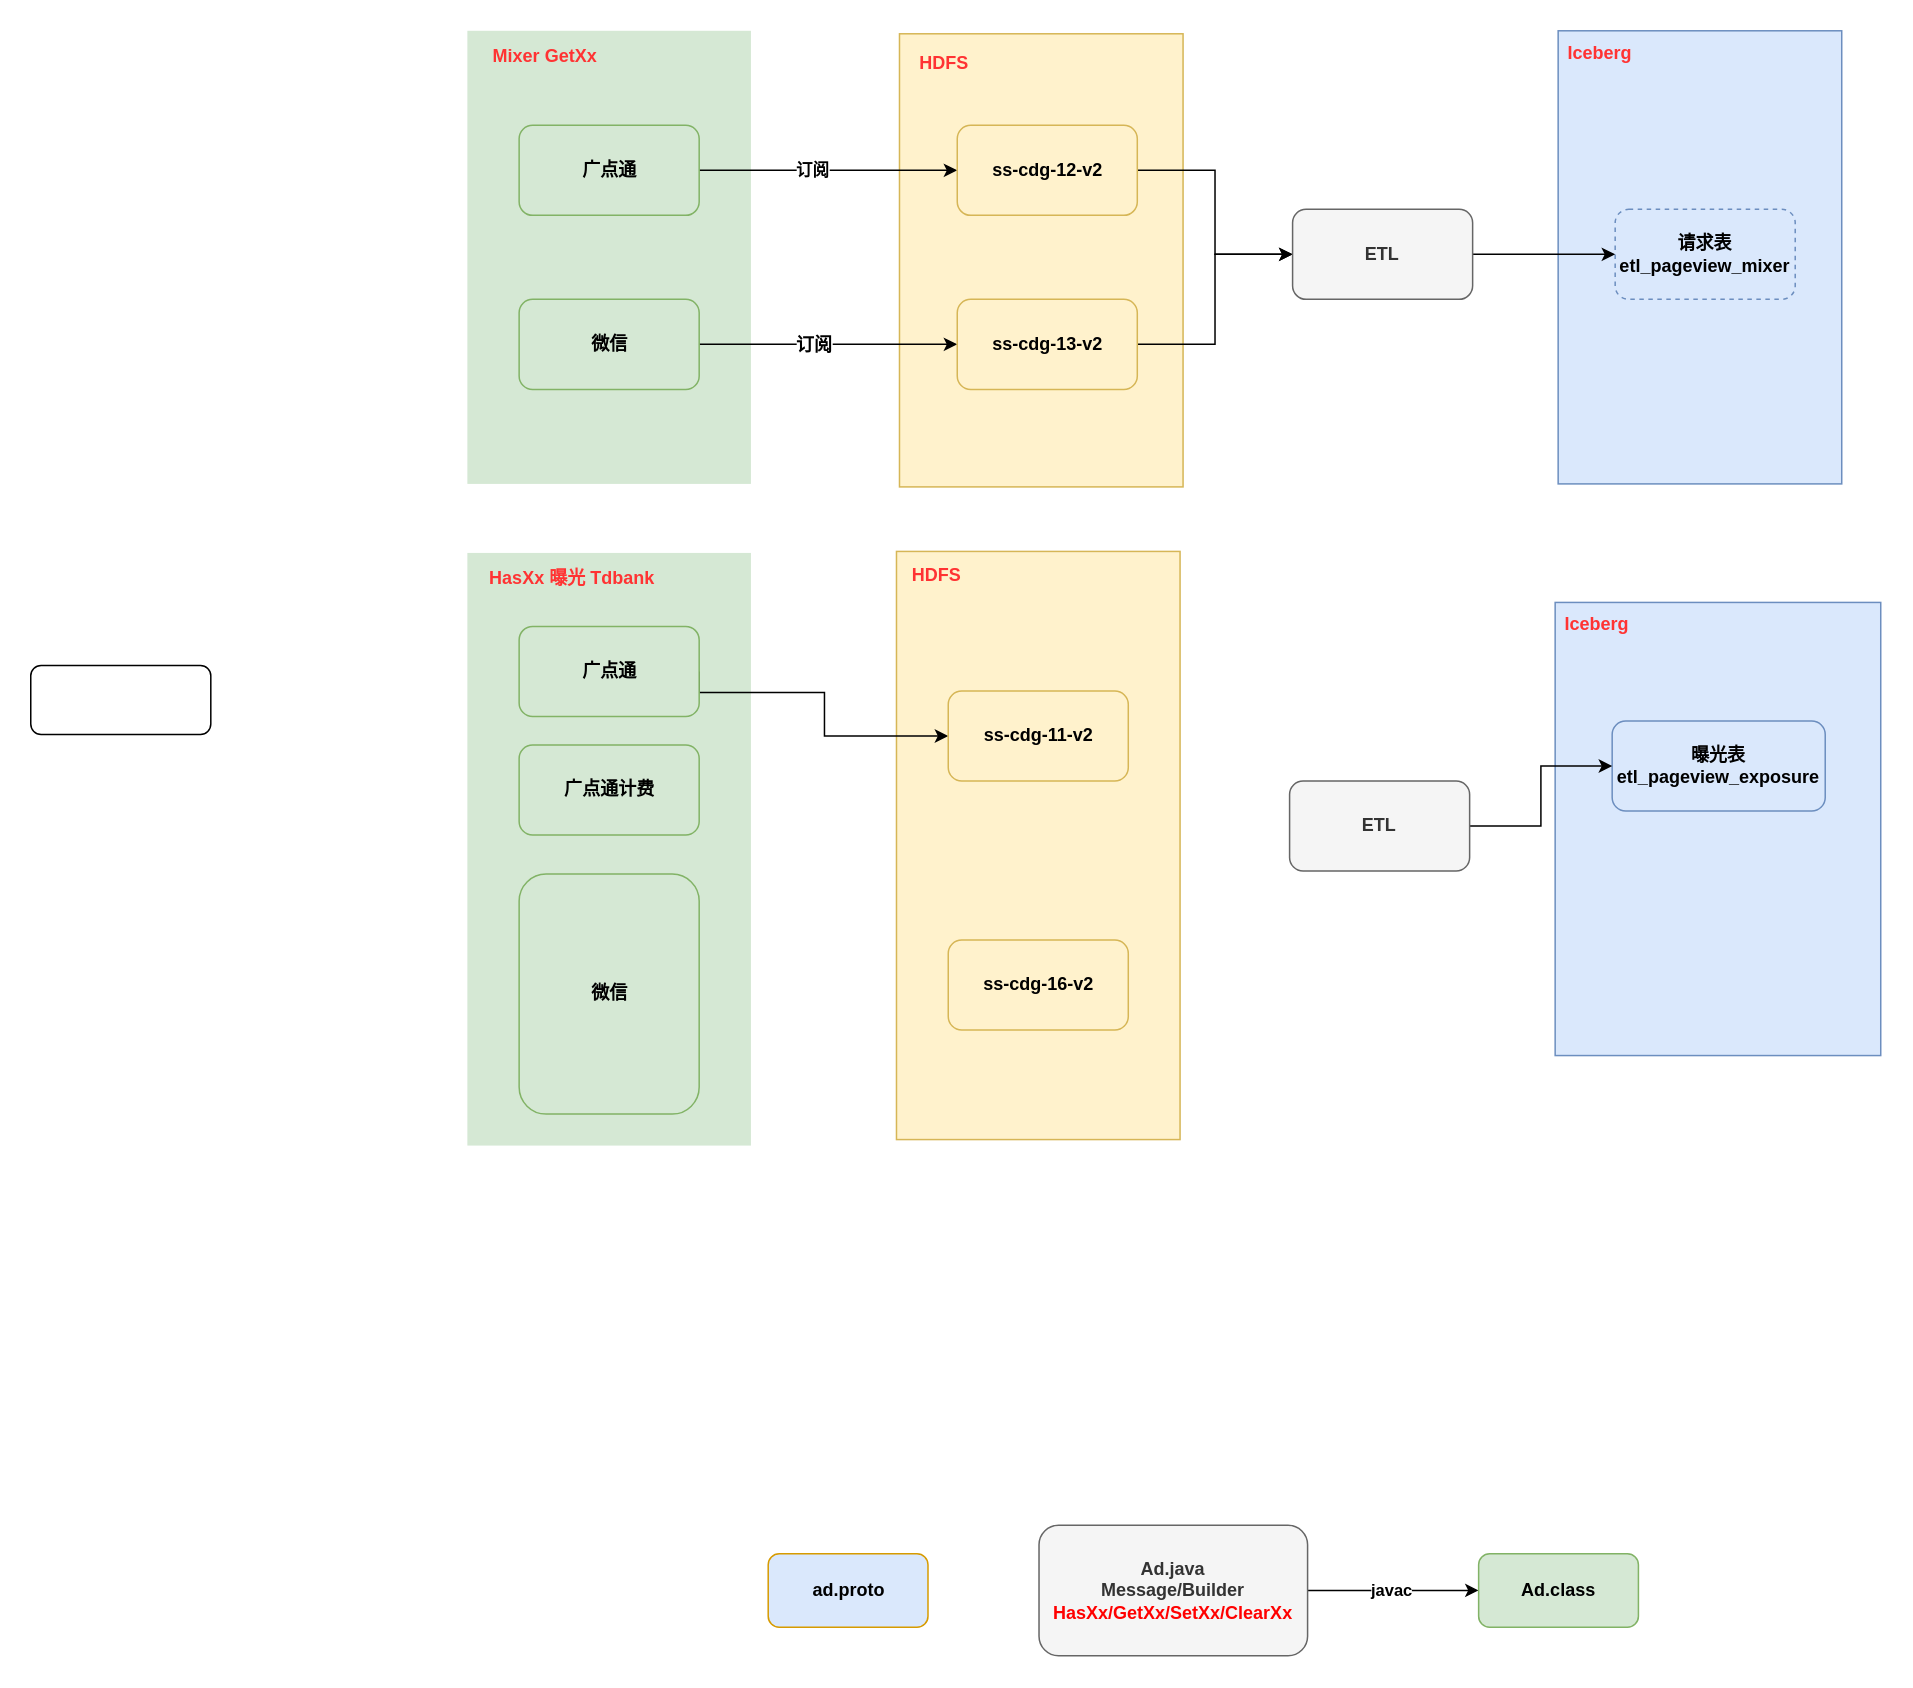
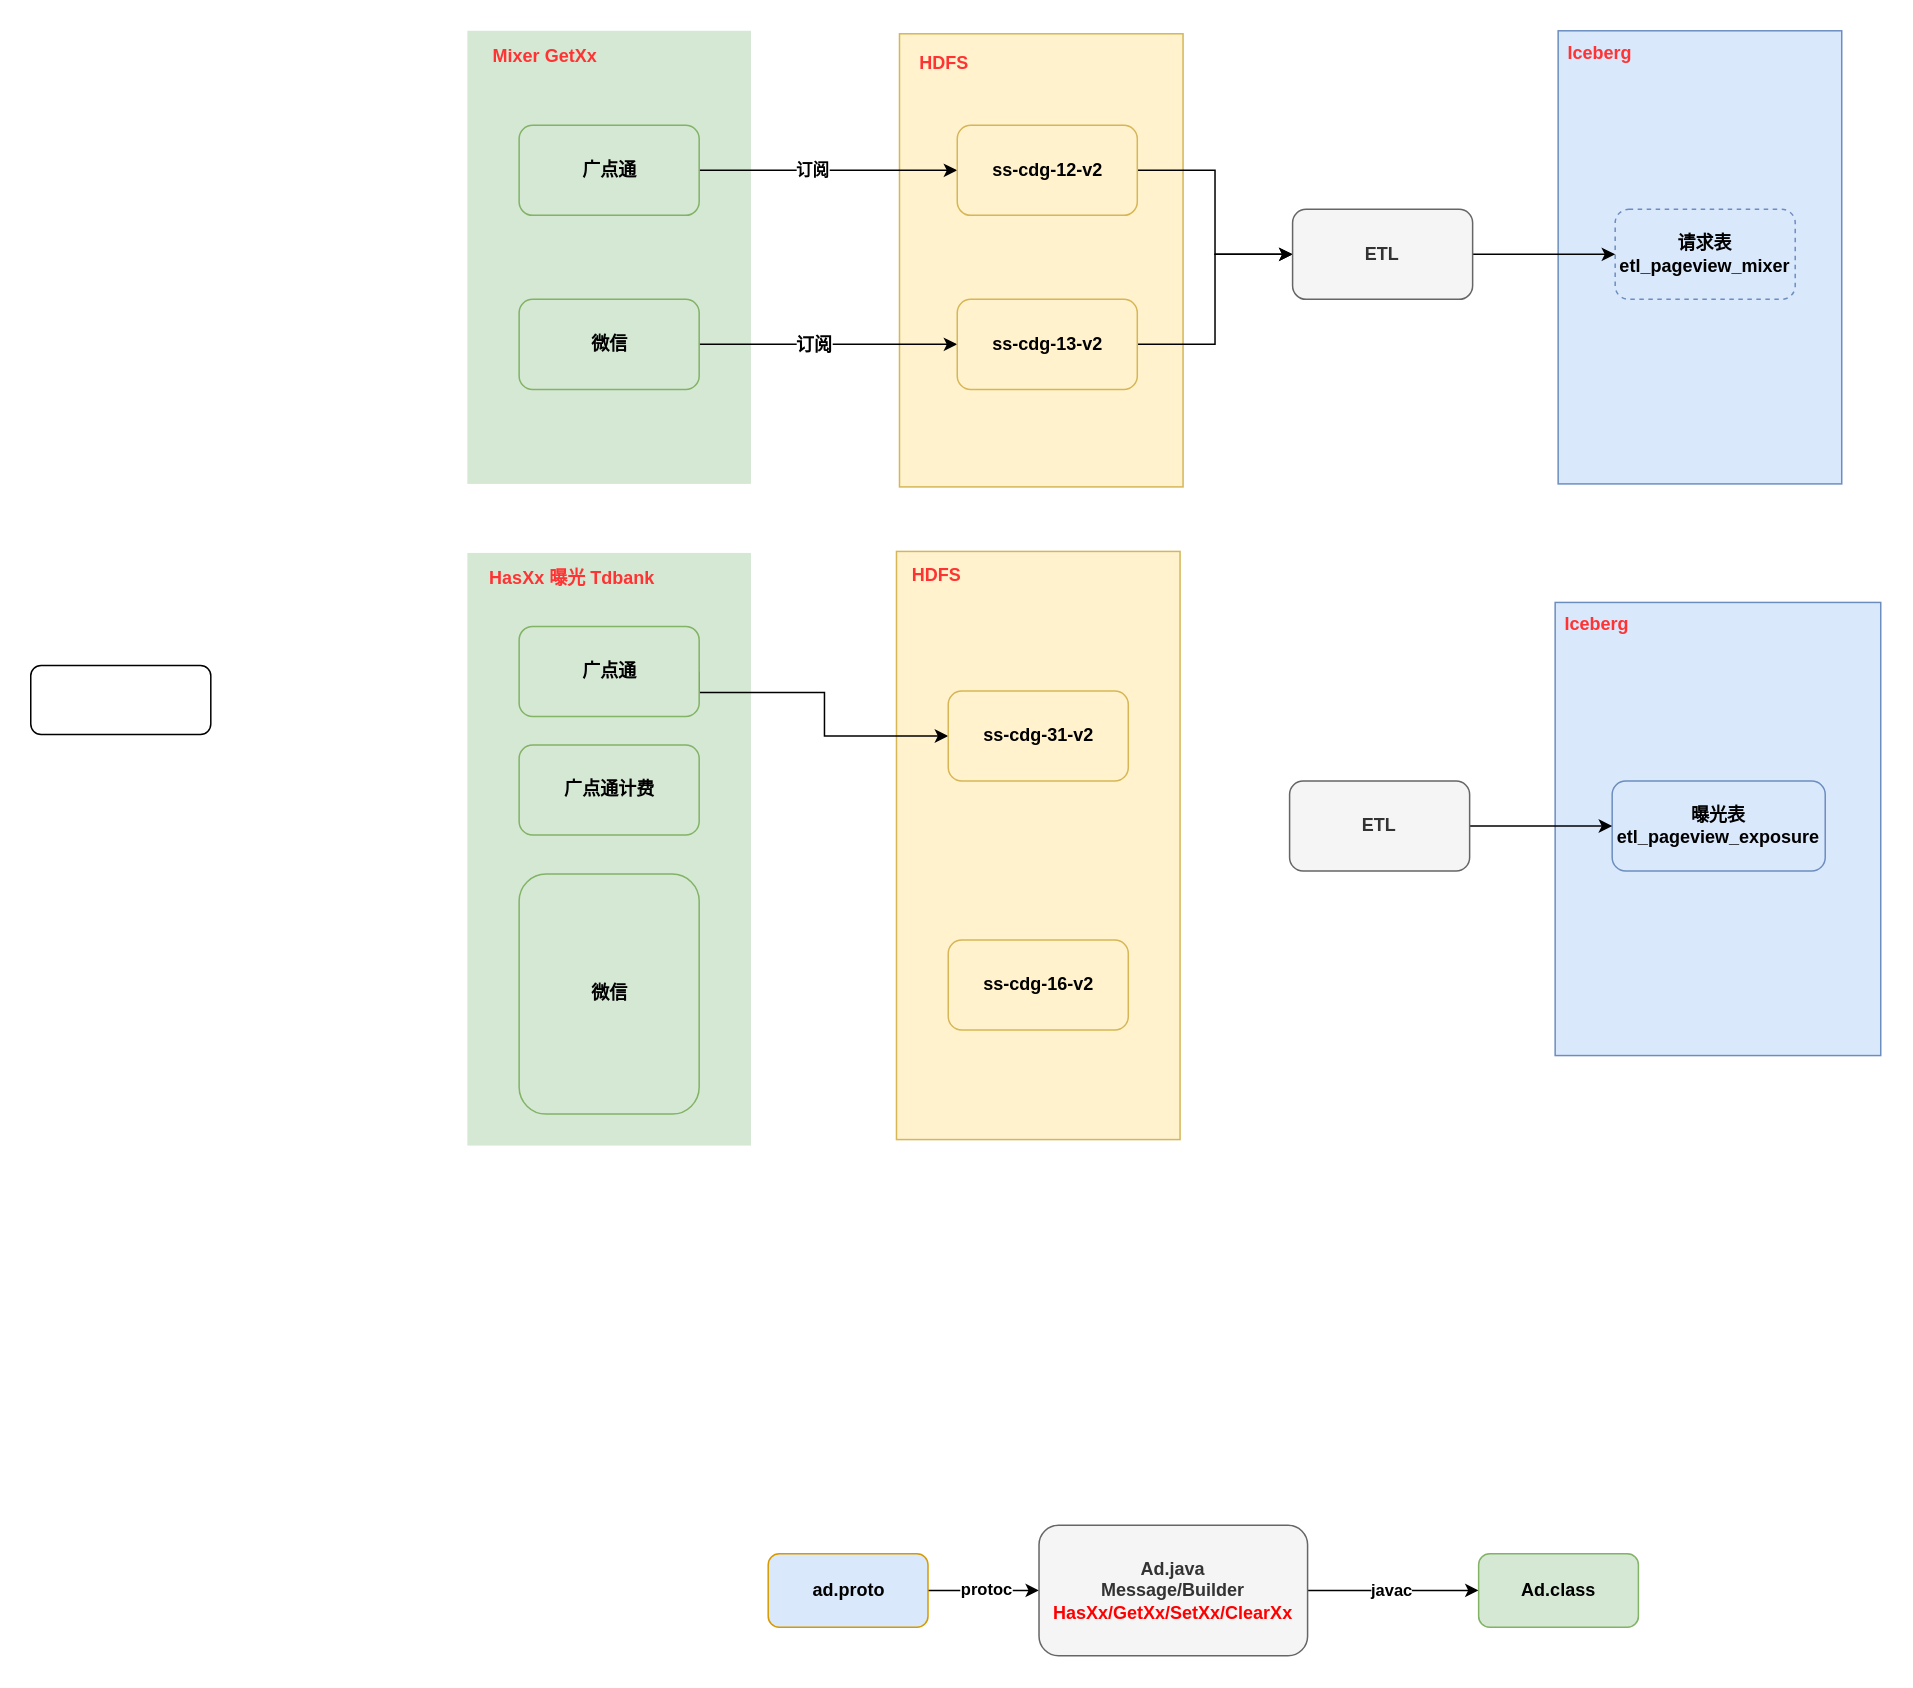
(1039, 736) -> (1039, 736)
(1718, 766) -> (1718, 826)
none -> (978, 1590)
